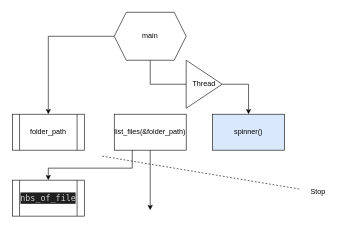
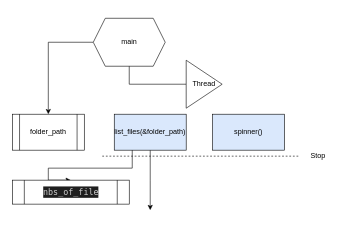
(150, 36) -> (129, 42)
(249, 95) -> none
(150, 132) -> (150, 132)
(318, 192) -> (318, 156)
(48, 198) -> (71, 192)
